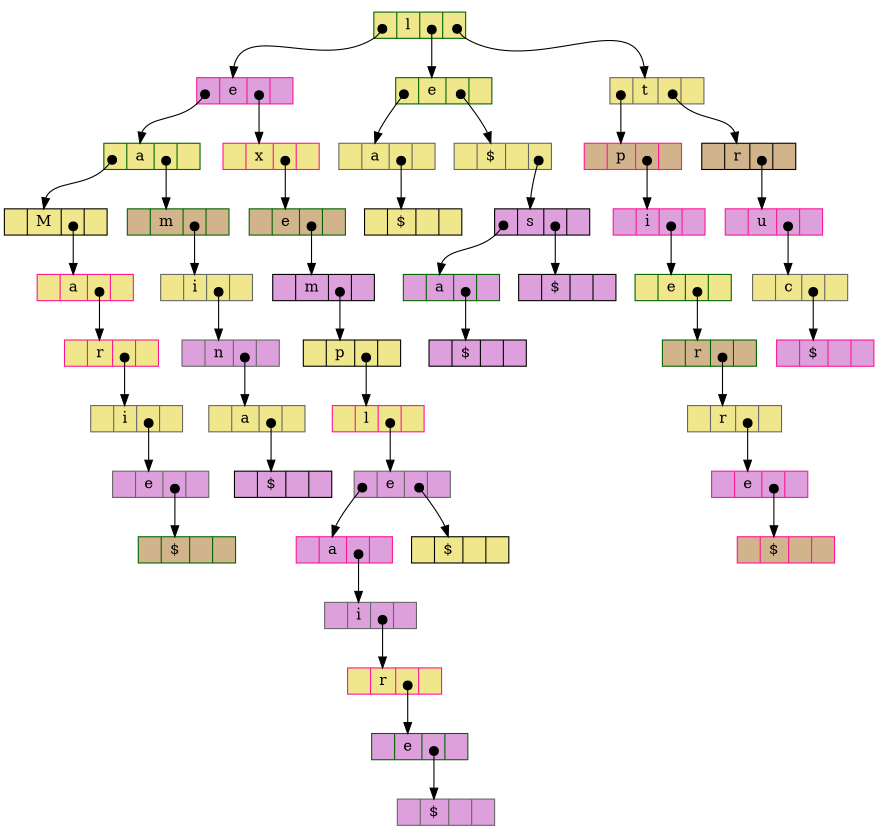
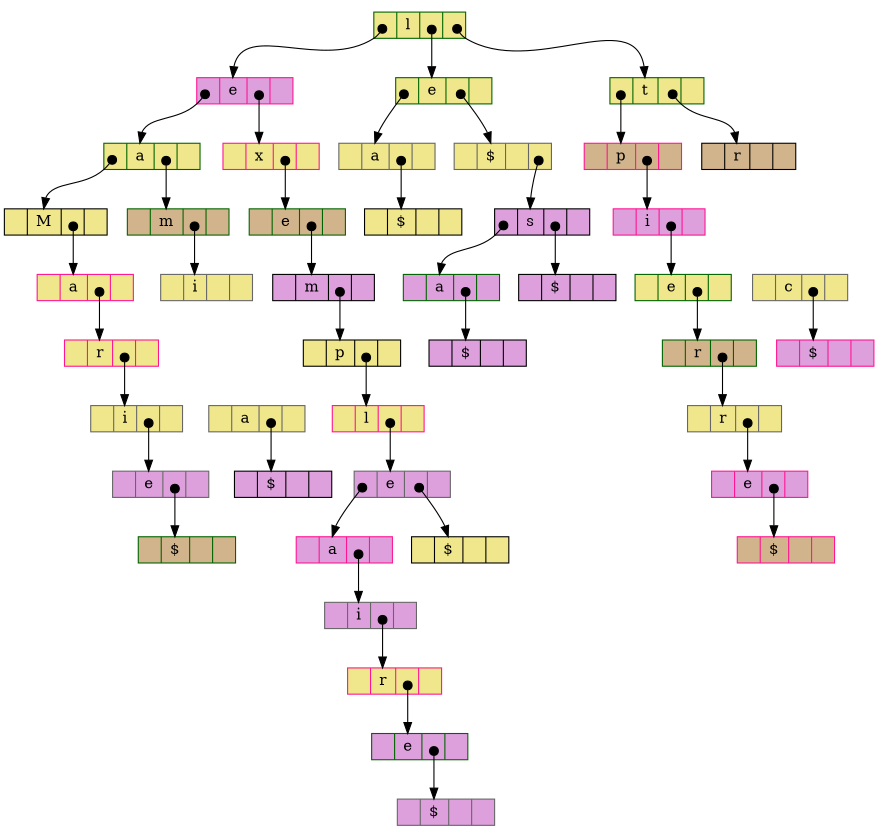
(657, 91) -> (657, 91)
(774, 222) -> none
(231, 353) -> none
